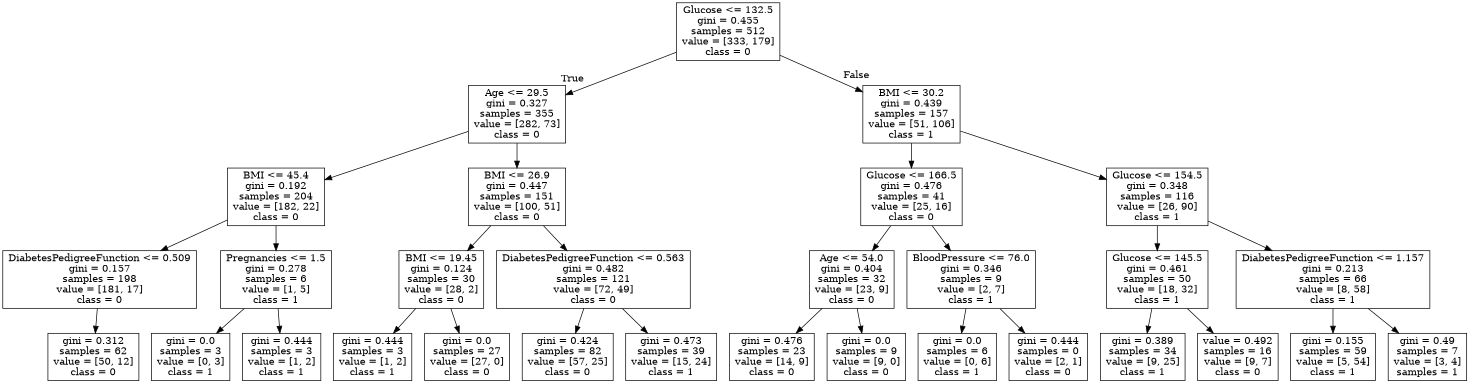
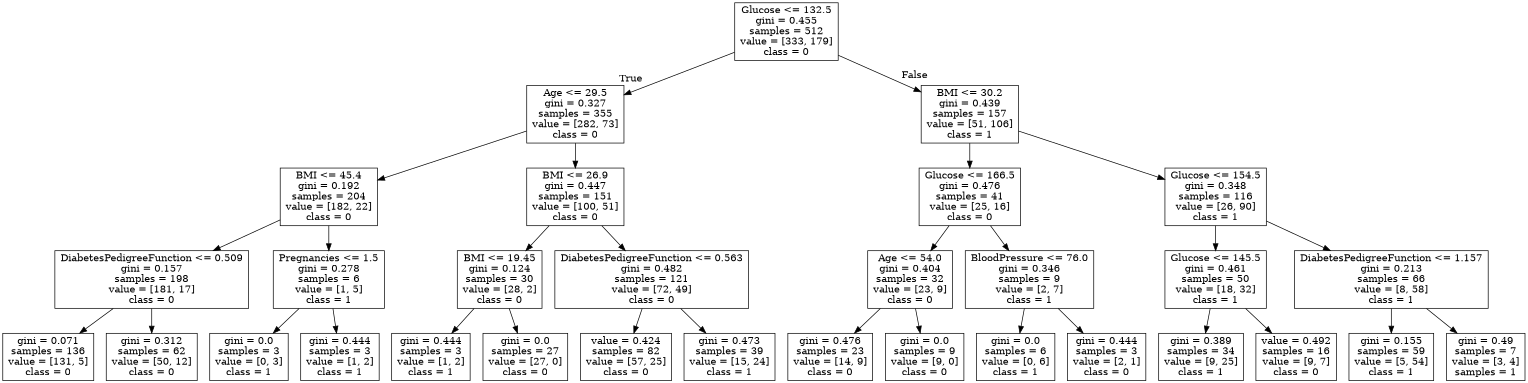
none -> (48, 357)
(568, 357) -> (626, 357)
(1048, 357) -> (1107, 357)
